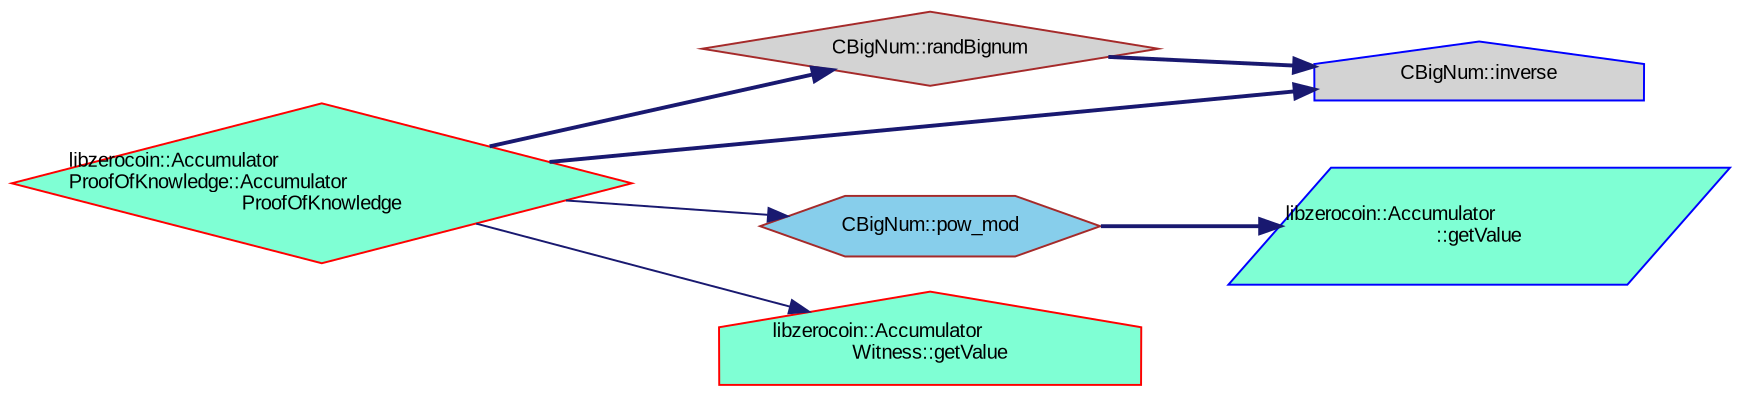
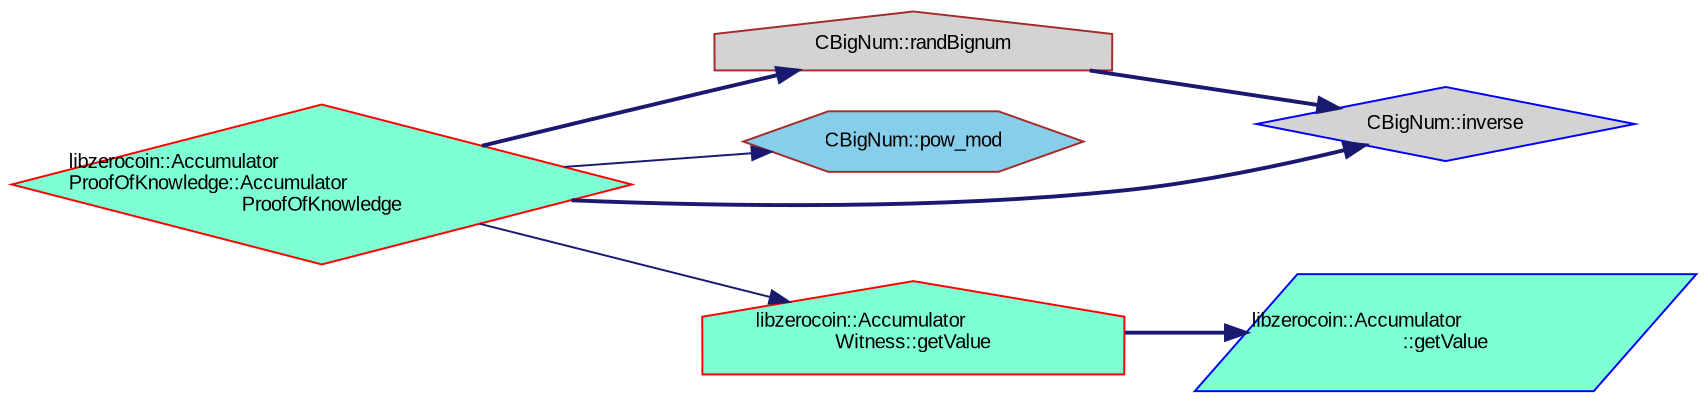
(930, 49) -> (913, 44)
(1479, 74) -> (1446, 124)
(1180, 226) -> (1175, 333)
